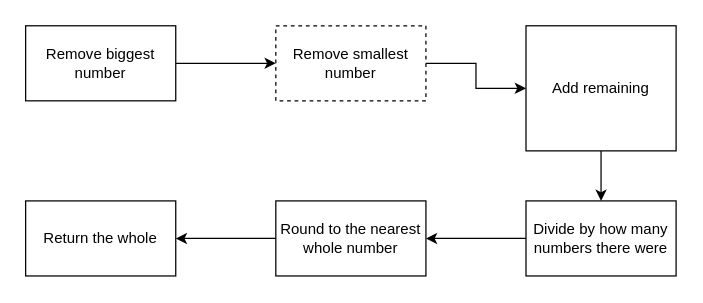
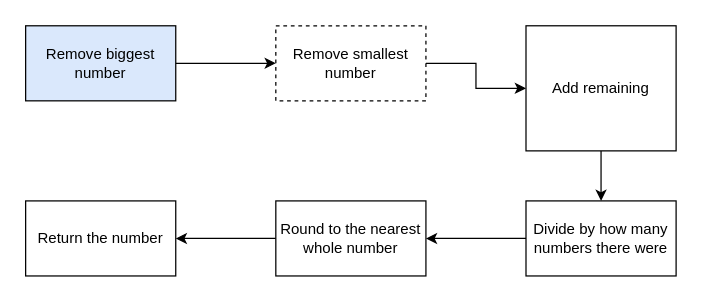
(101, 63) -> (101, 63)
(101, 238) -> (101, 238)
